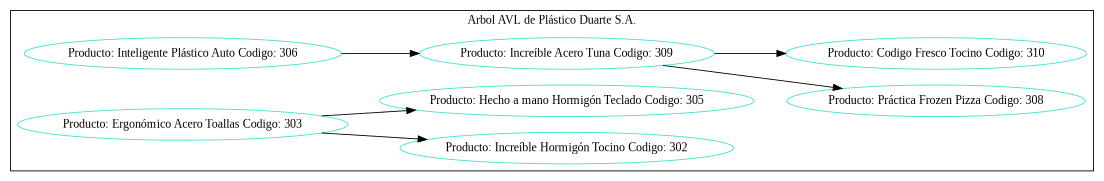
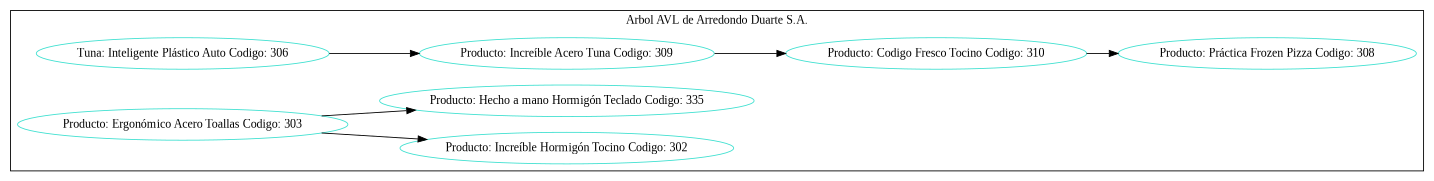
(552, 21) -> (717, 21)
(183, 53) -> (183, 53)
(748, 76) -> (1098, 53)
(567, 101) -> (567, 101)
